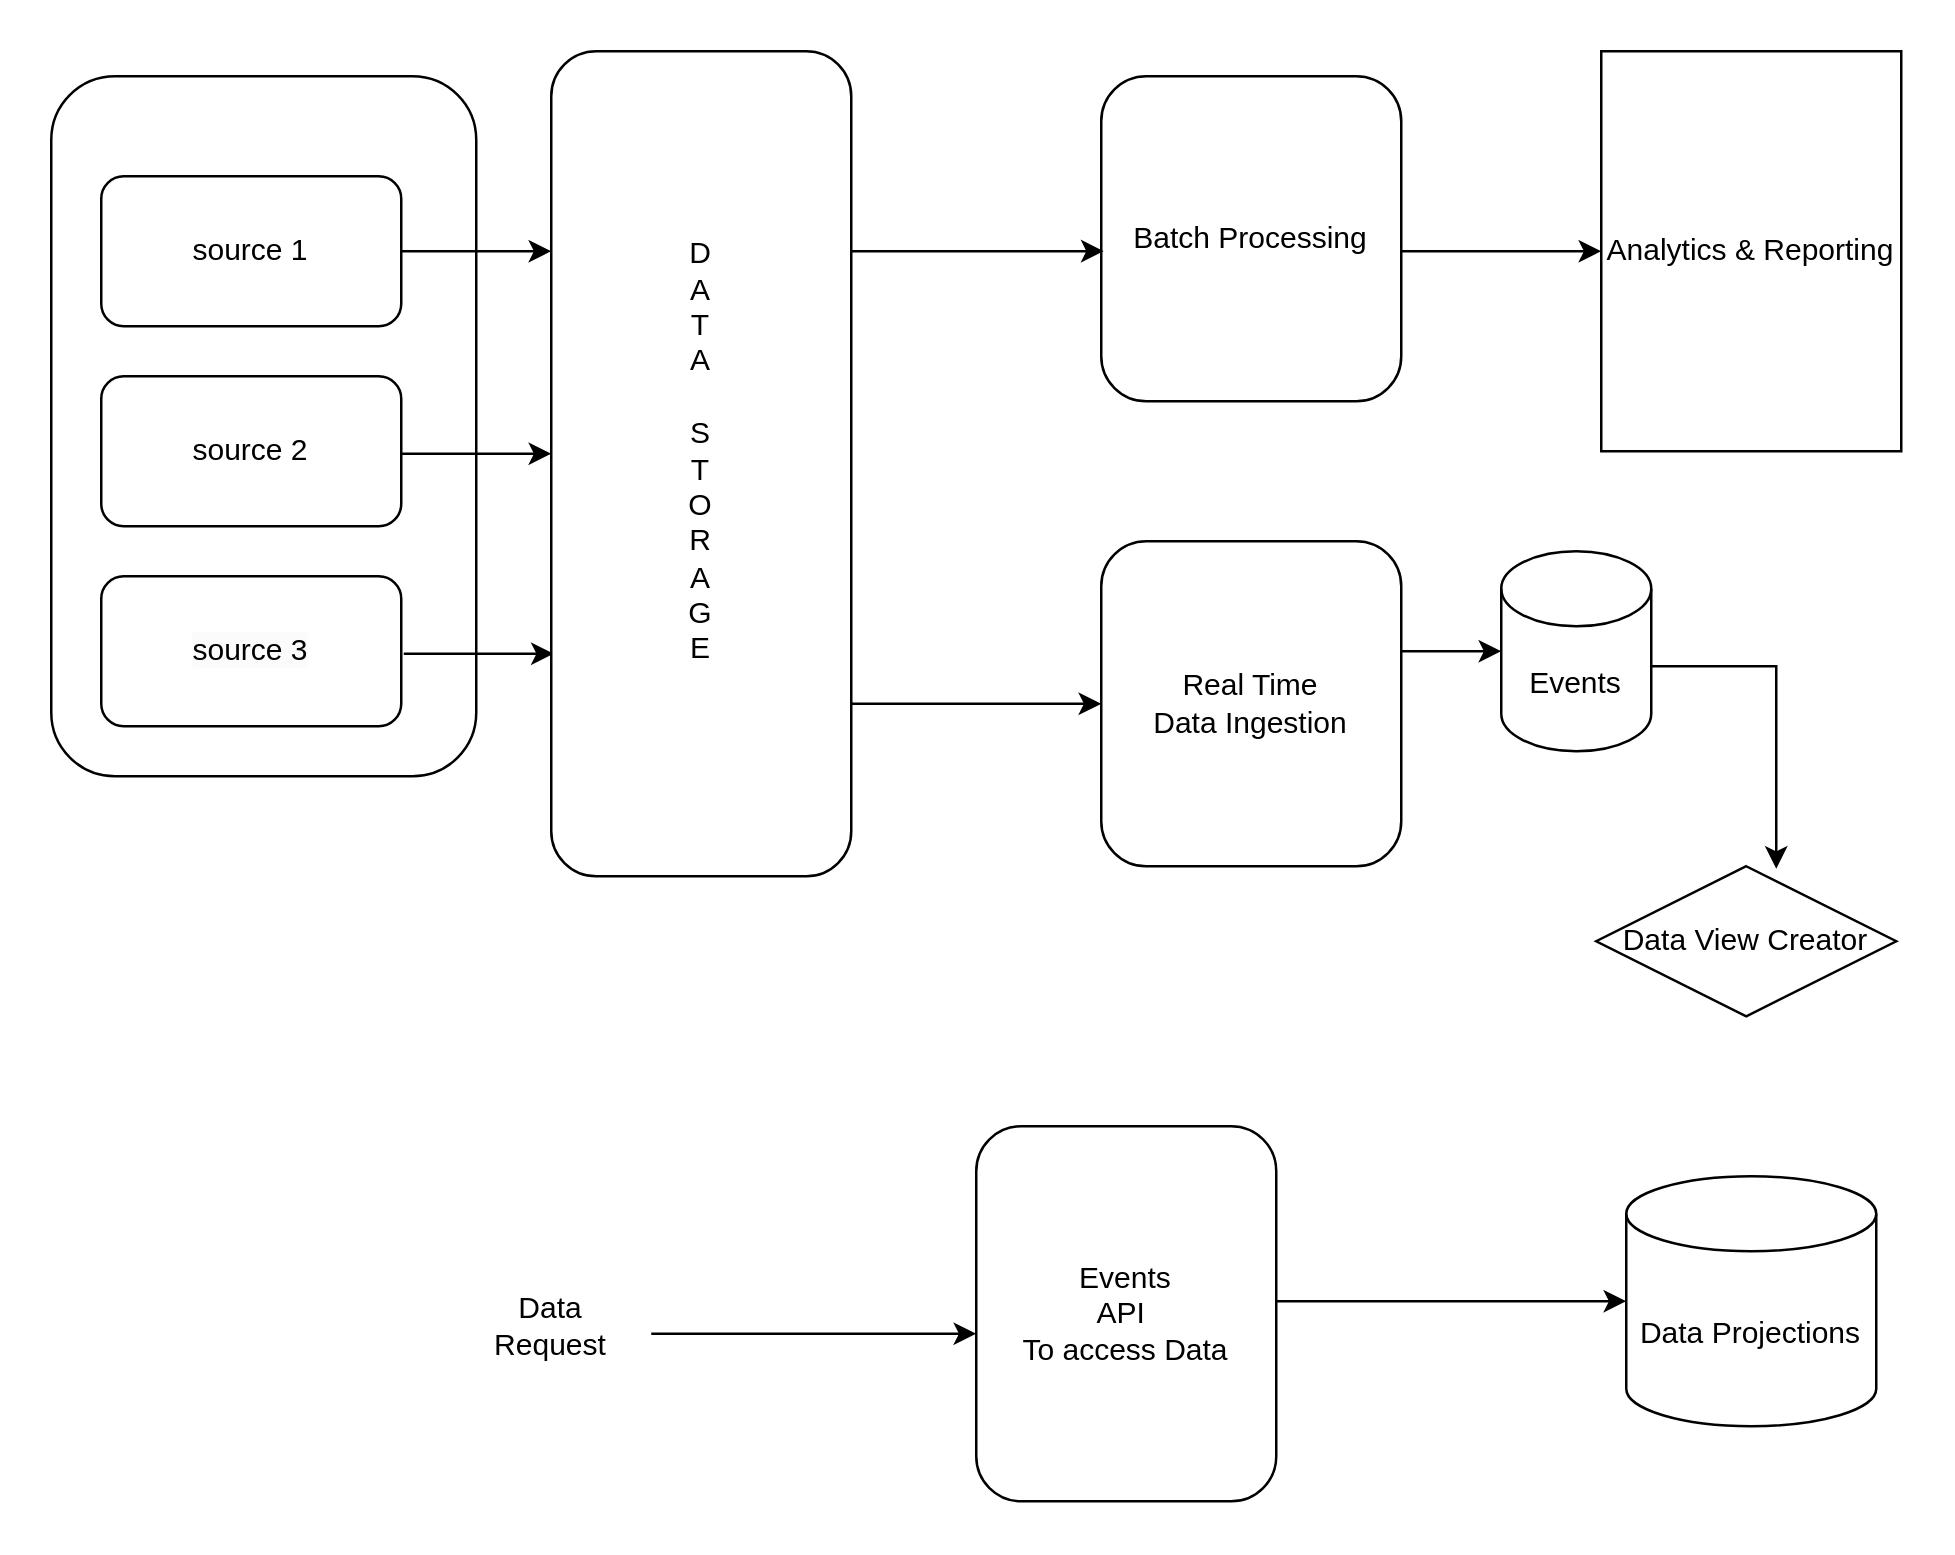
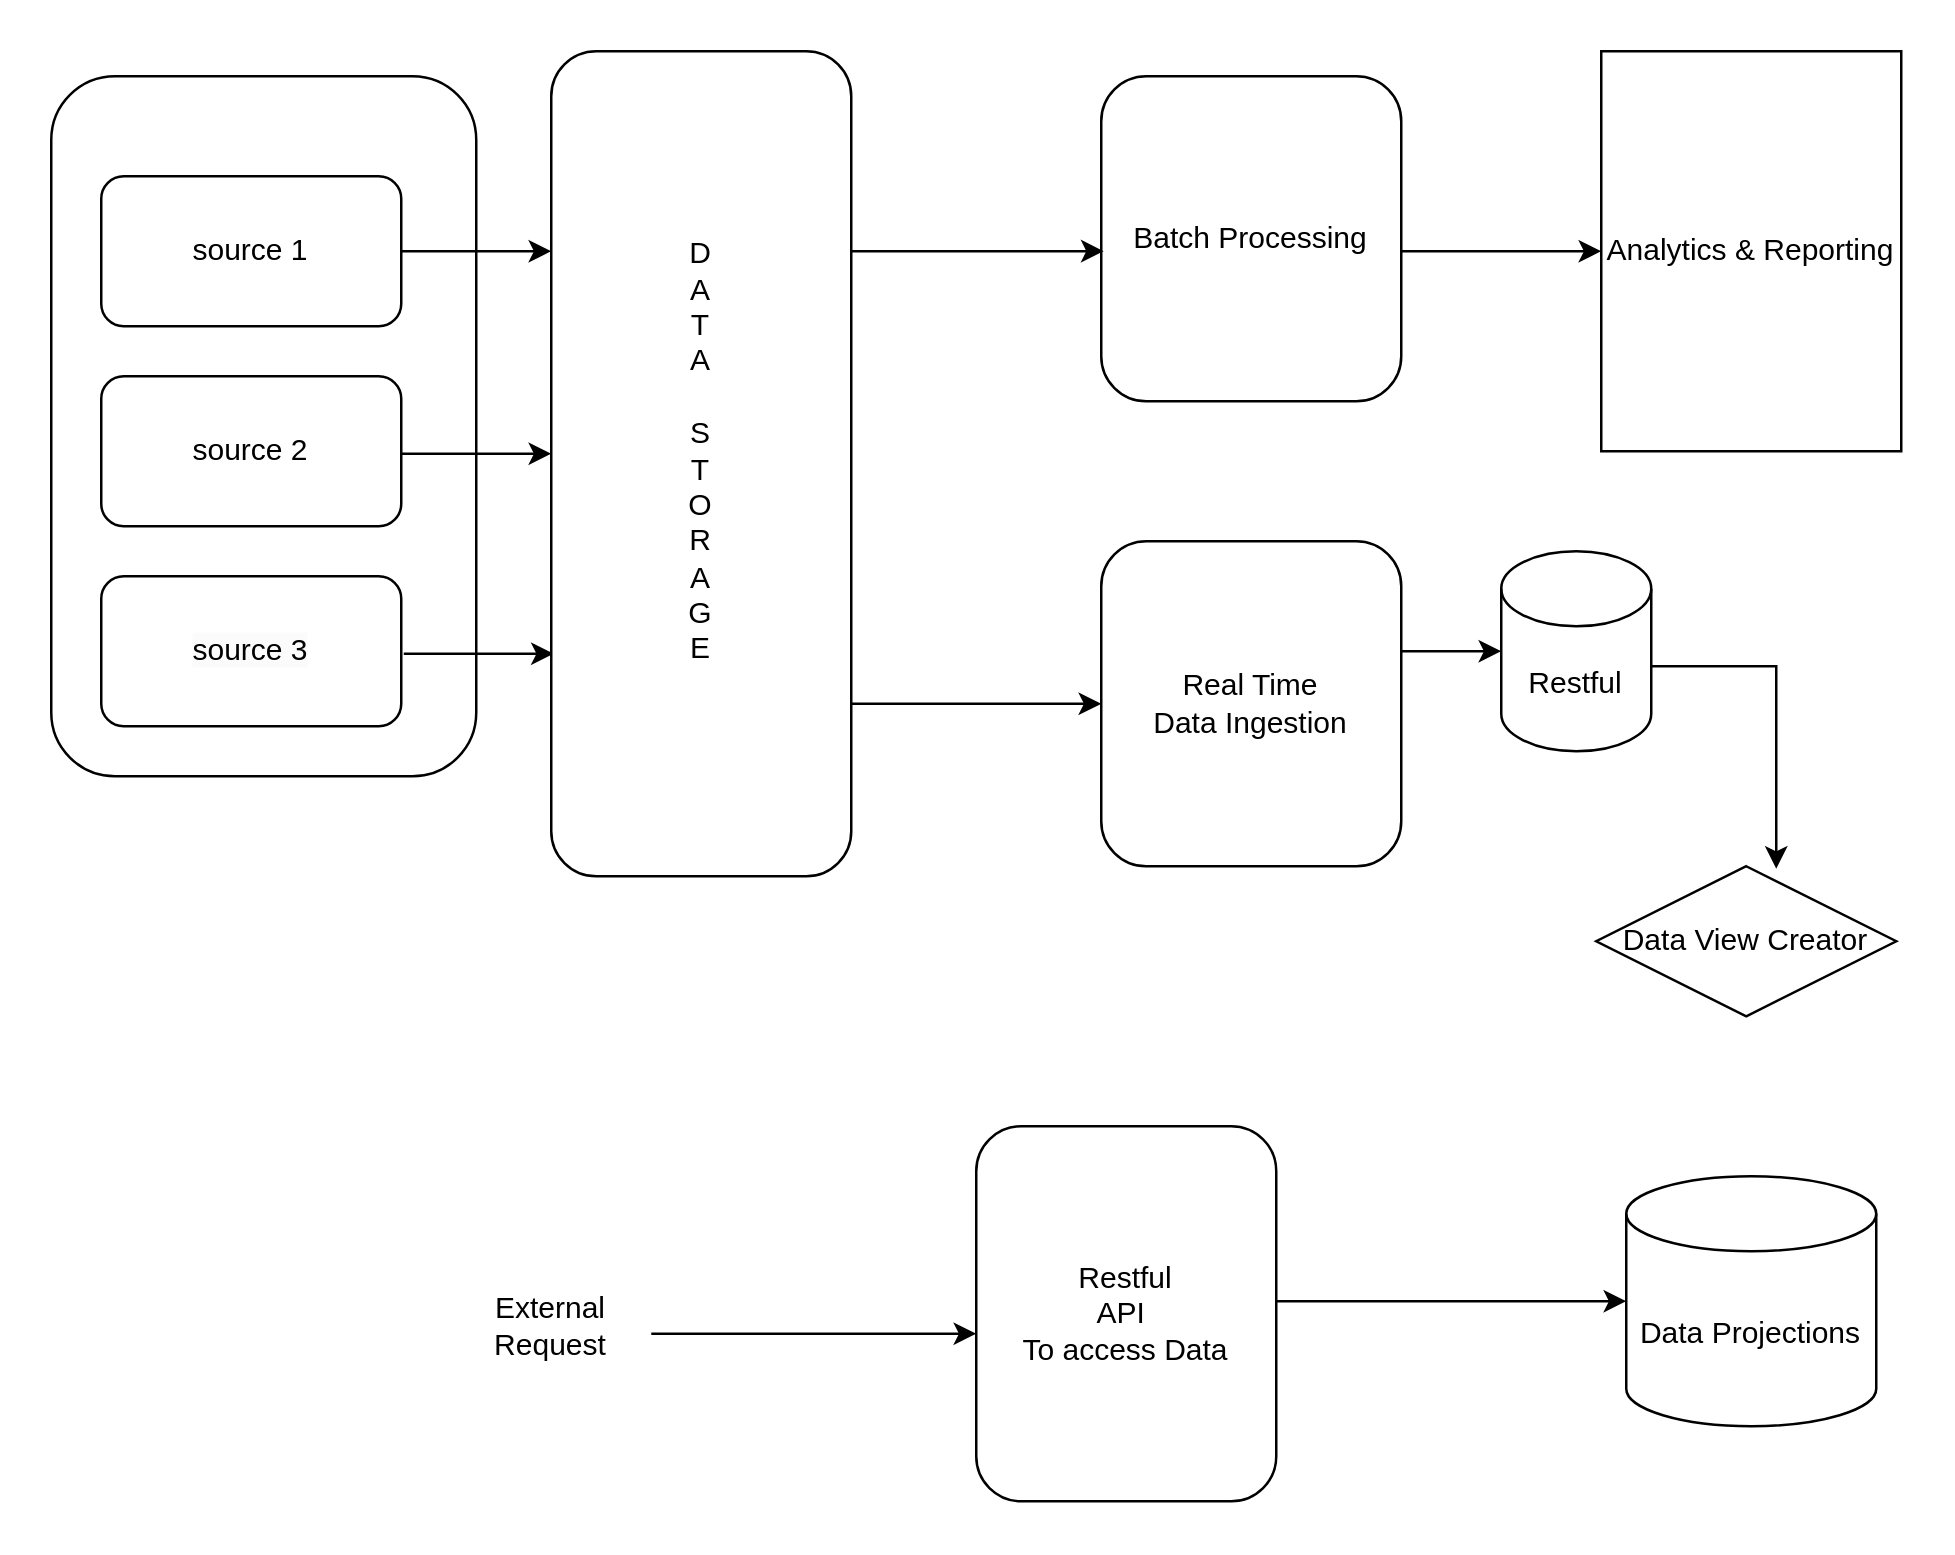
(1576, 684) -> (1576, 684)
(1126, 1314) -> (1126, 1314)
(551, 1326) -> (551, 1326)
